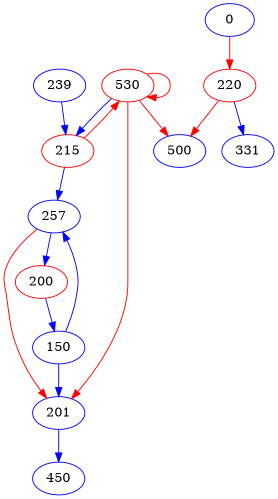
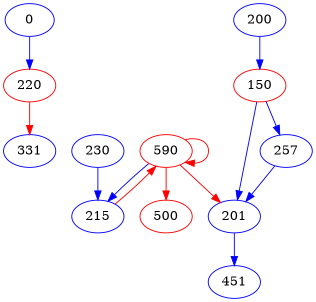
(230, 48) -> (30, 48)
(60, 86) -> (98, 151)
(128, 86) -> (166, 151)
(238, 114) -> (30, 114)
(208, 115) -> none
(68, 151) -> (98, 217)
(180, 151) -> (166, 217)
(62, 179) -> none
(49, 245) -> none
(41, 282) -> (260, 20)
(8, 308) -> (263, 180)
(59, 348) -> (260, 86)
(59, 479) -> (234, 282)
